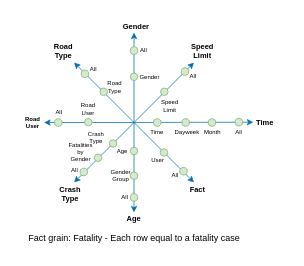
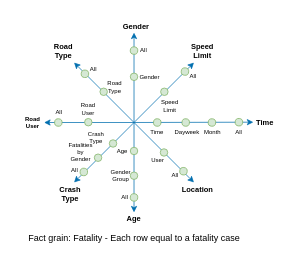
(198, 189) -> (198, 189)
